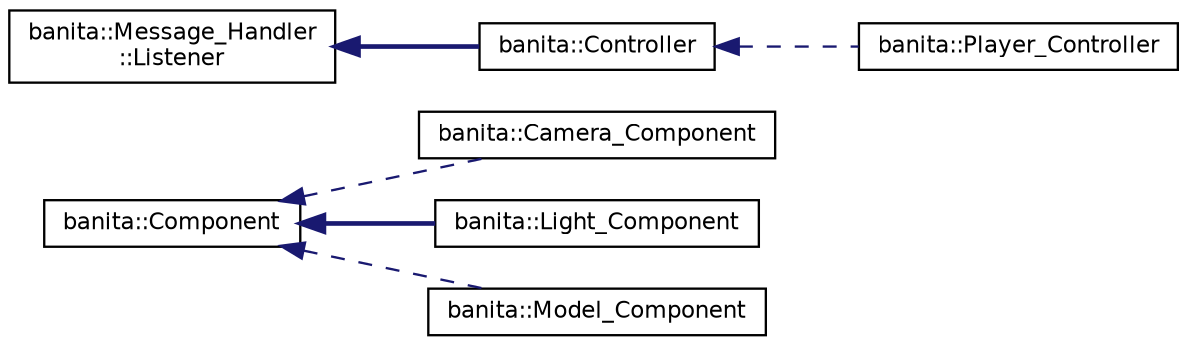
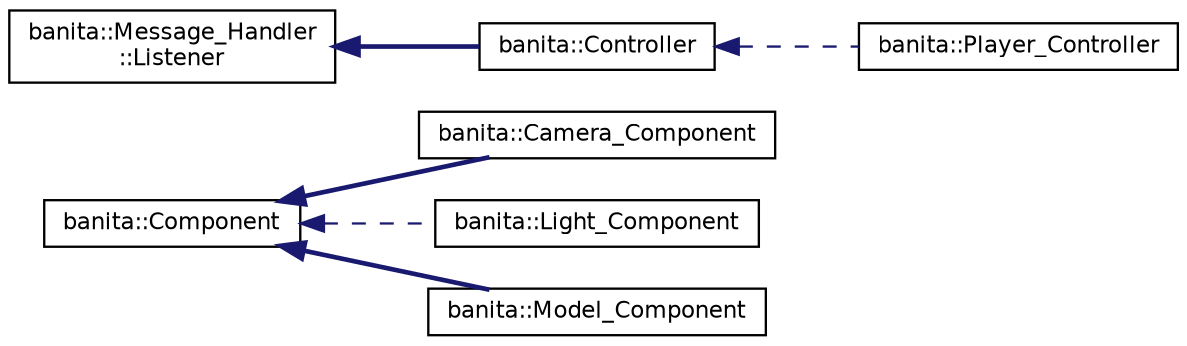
(397, 177) -> (397, 177)
(380, 223) -> (380, 223)
(397, 270) -> (397, 270)
